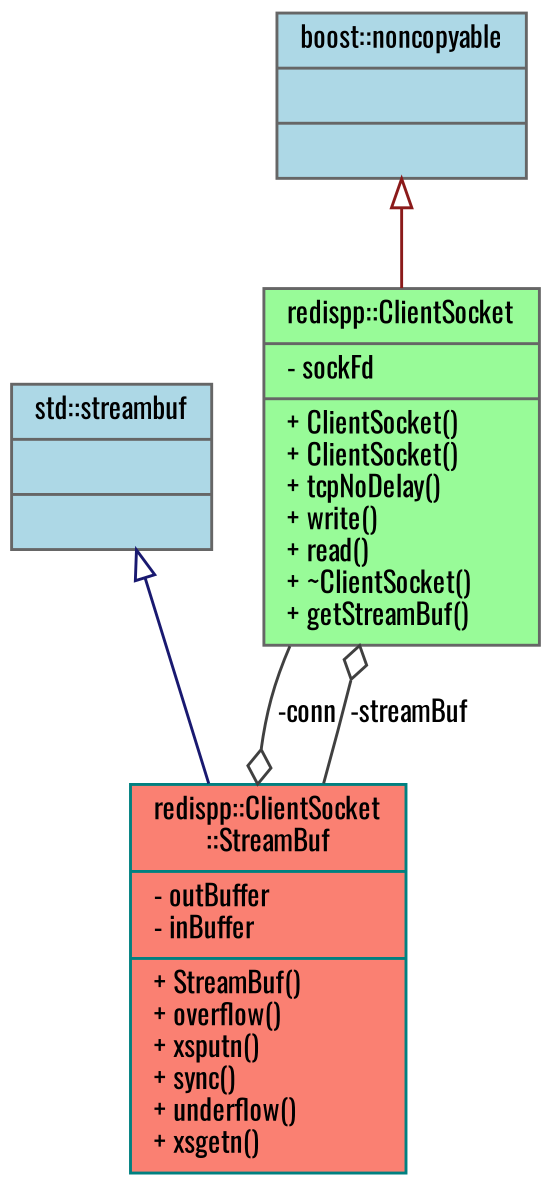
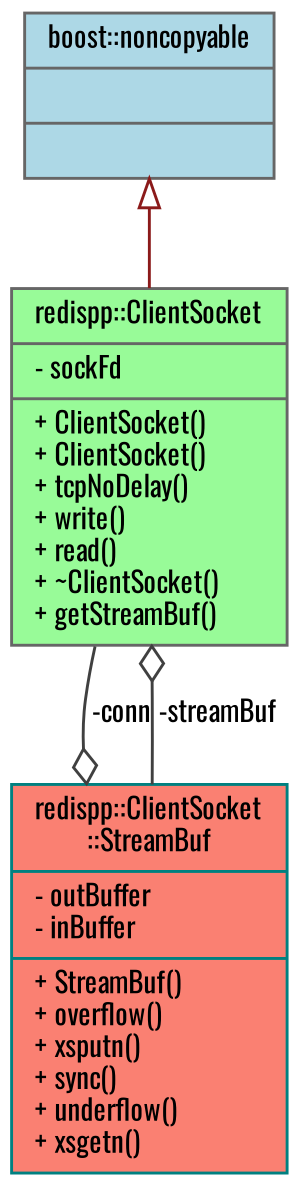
(112, 467) -> none
